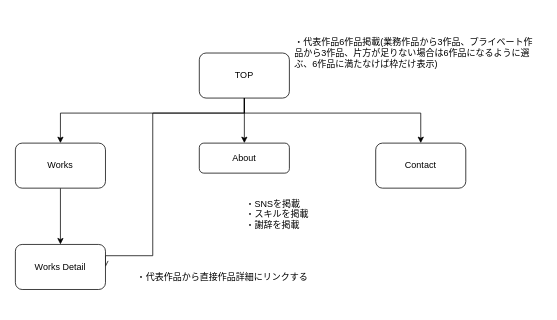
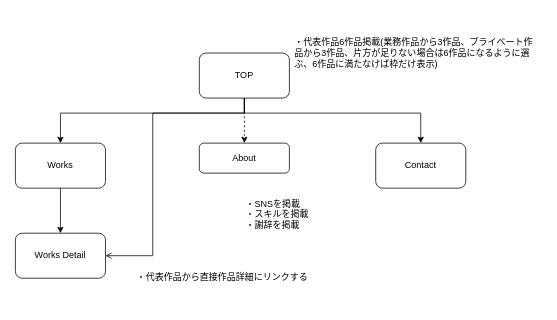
(244, 126) -> (244, 126)
(60, 267) -> (60, 255)
